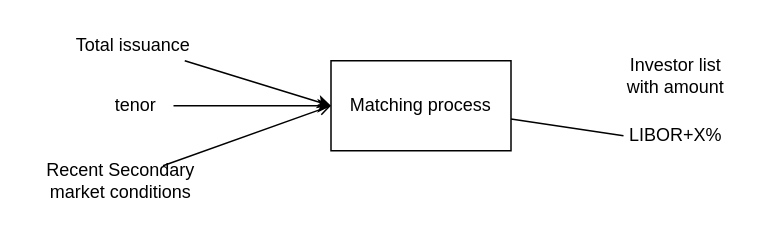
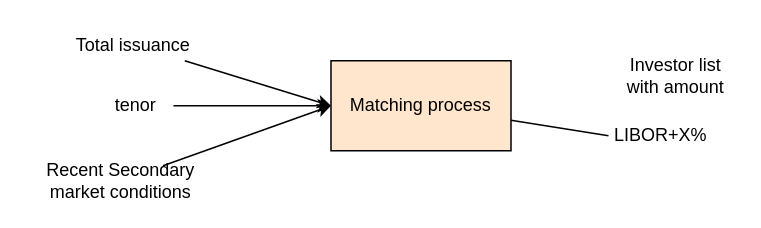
(421, 106) -> (421, 106)
(322, 109) -> (320, 110)
(676, 136) -> (661, 136)
